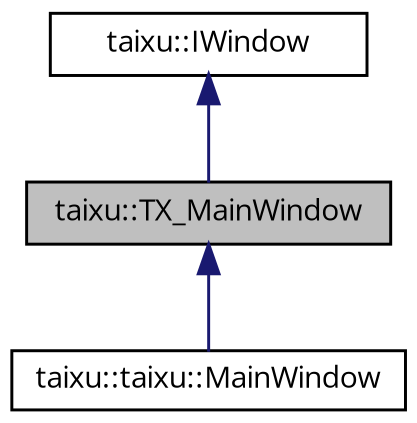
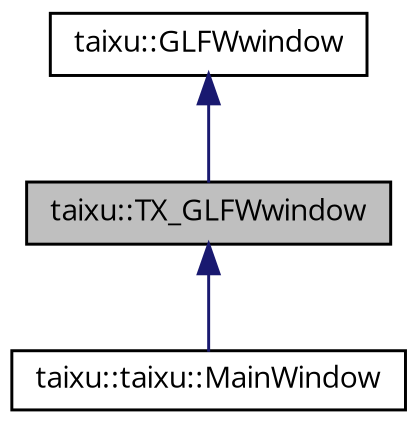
(209, 44) -> (209, 44)
(209, 213) -> (209, 213)
